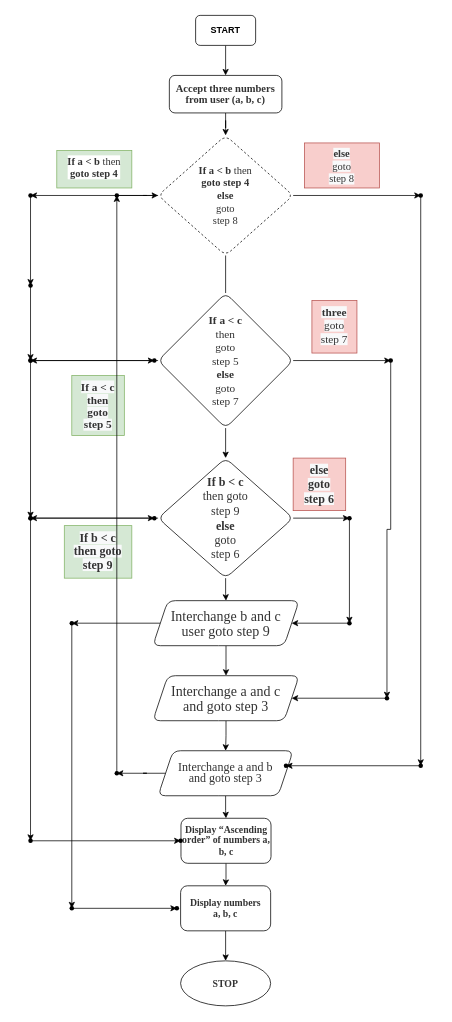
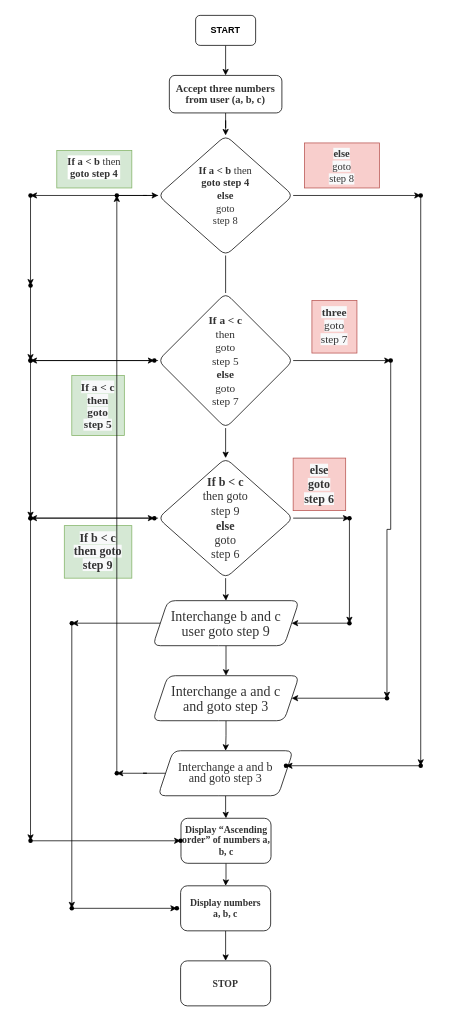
(225, 195) -> (225, 195)
(225, 983) -> (225, 983)
